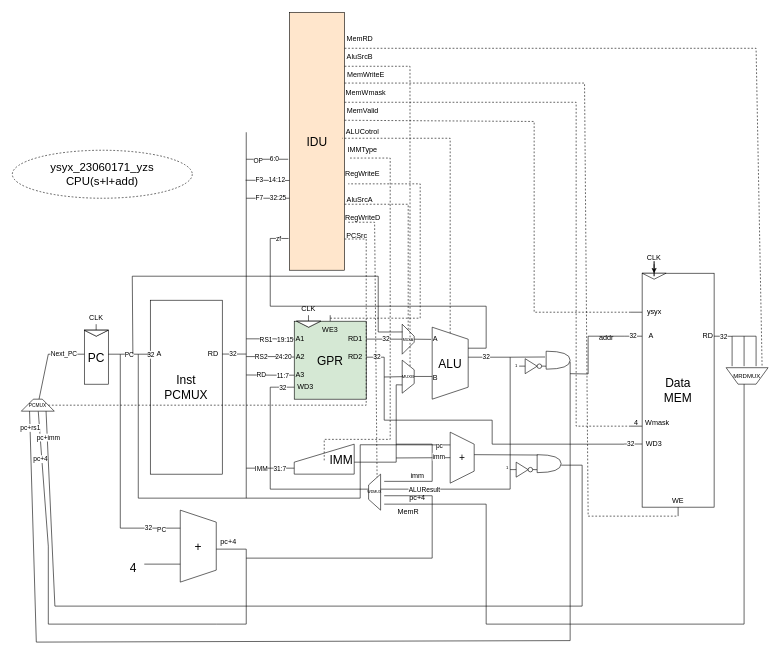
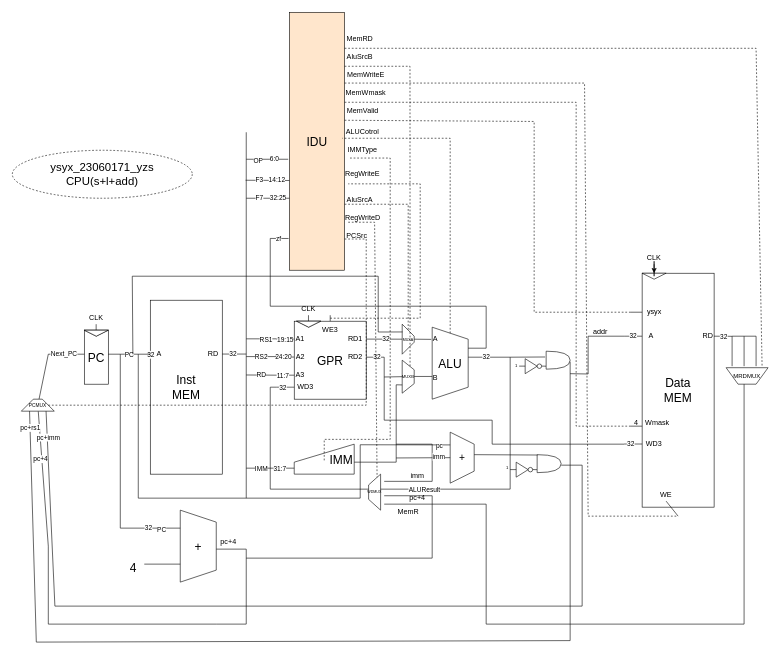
(606, 338) -> (600, 332)
(330, 360) -> (330, 360)
(186, 387) -> (186, 387)
(678, 501) -> (666, 495)
